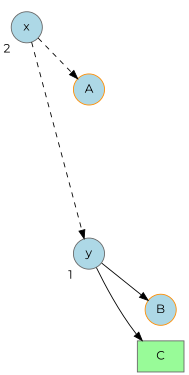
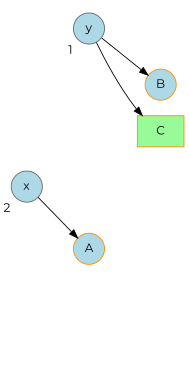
(55, 55) -> (55, 215)
(57, 136) -> none
(161, 356) -> (161, 131)
